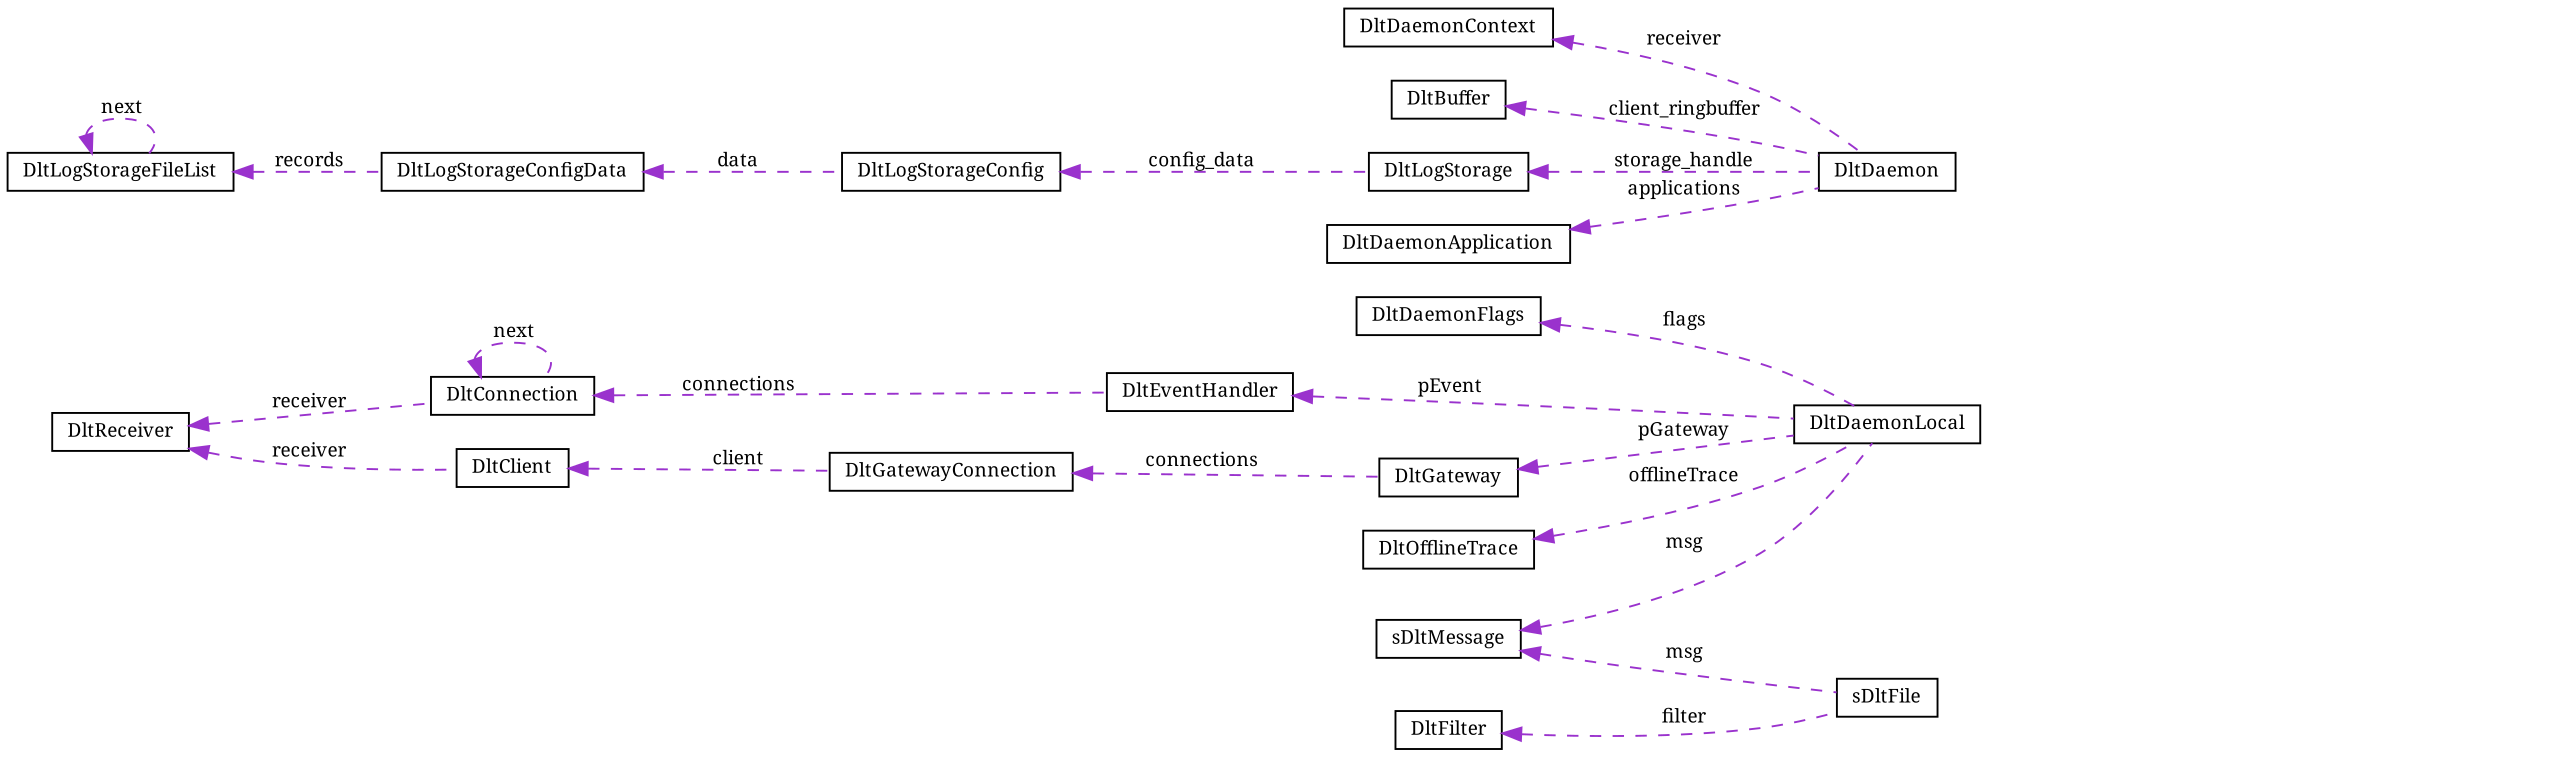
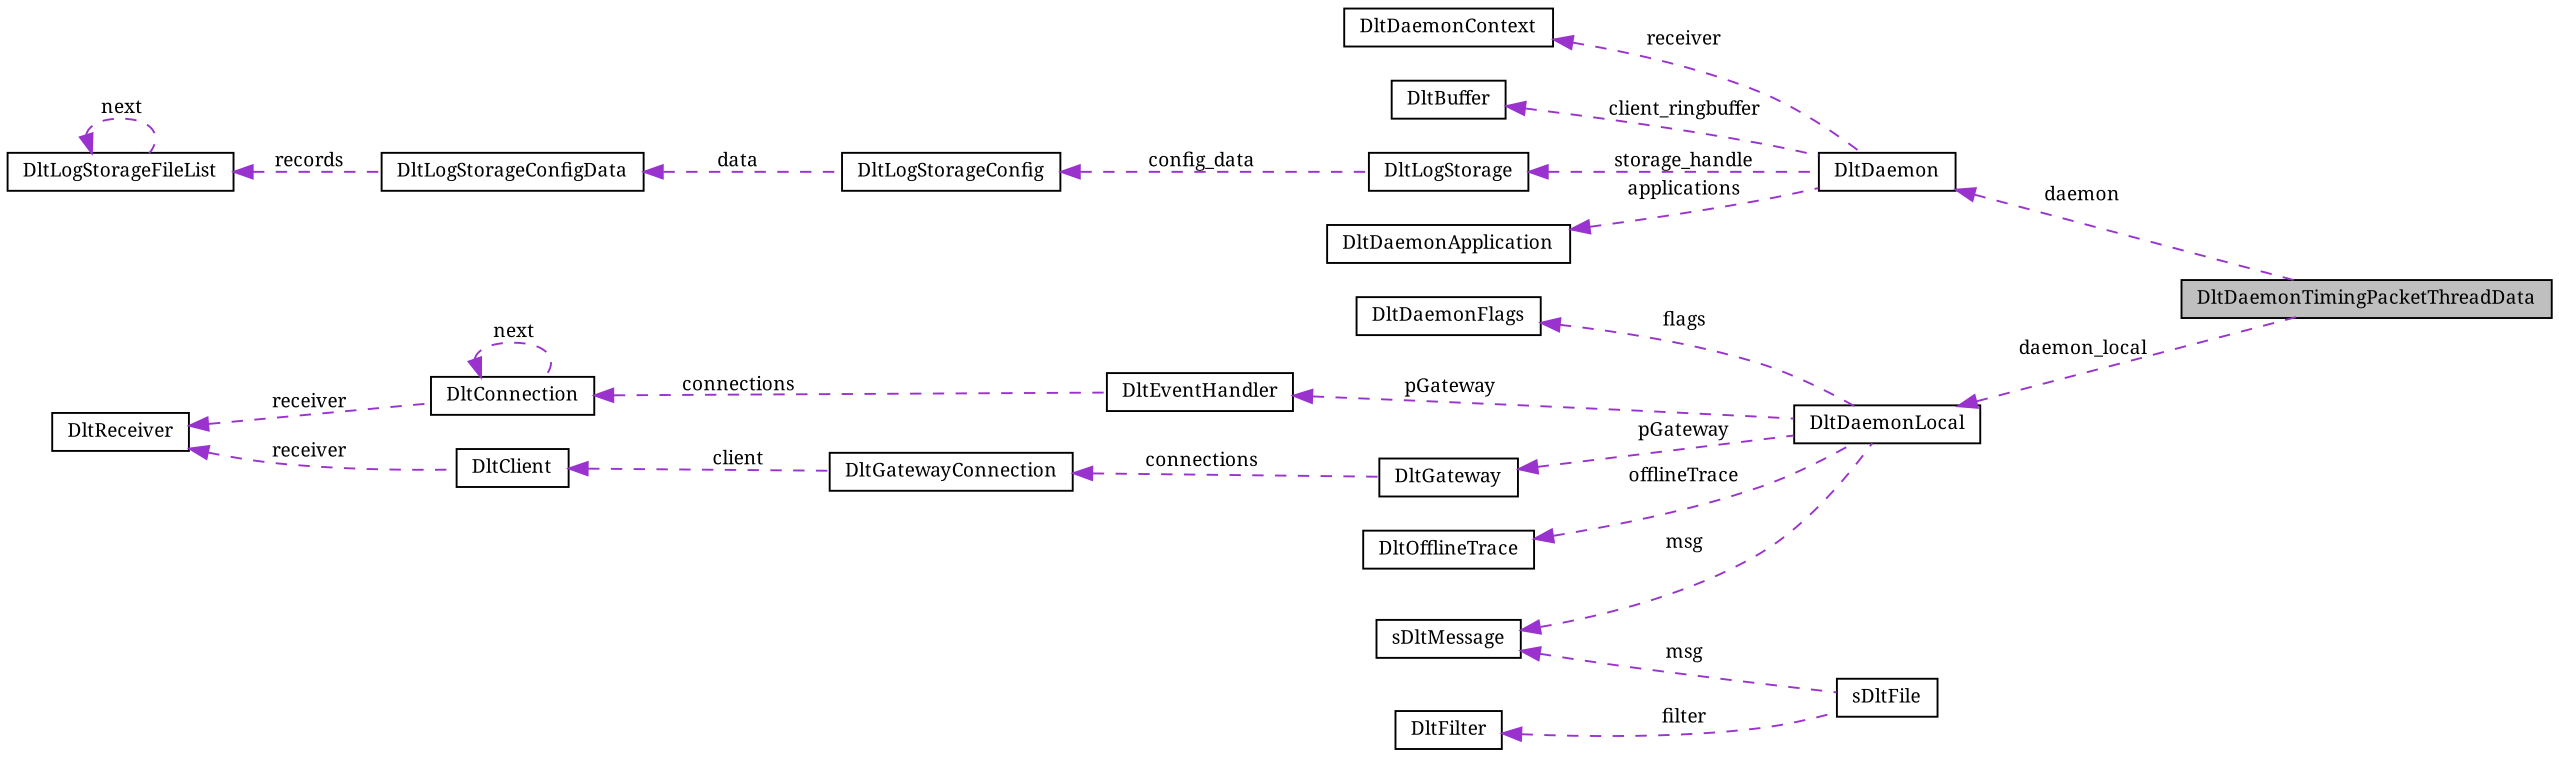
none -> (2367, 299)
(1449, 387) -> (1449, 387)
